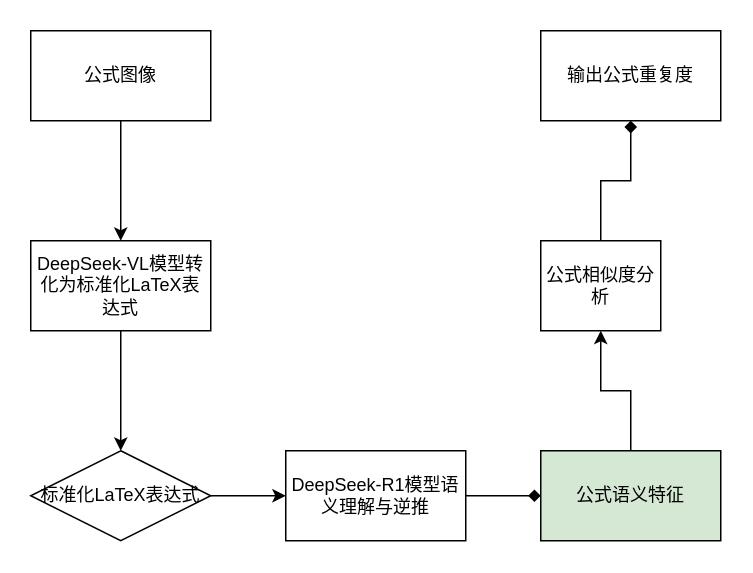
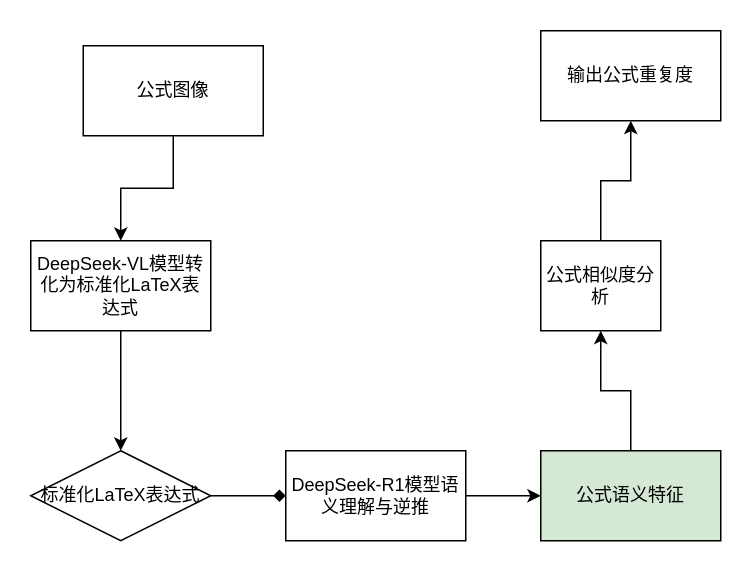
(121, 76) -> (173, 91)
(631, 133) -> (631, 132)
(274, 496) -> (273, 496)
(528, 496) -> (529, 496)
